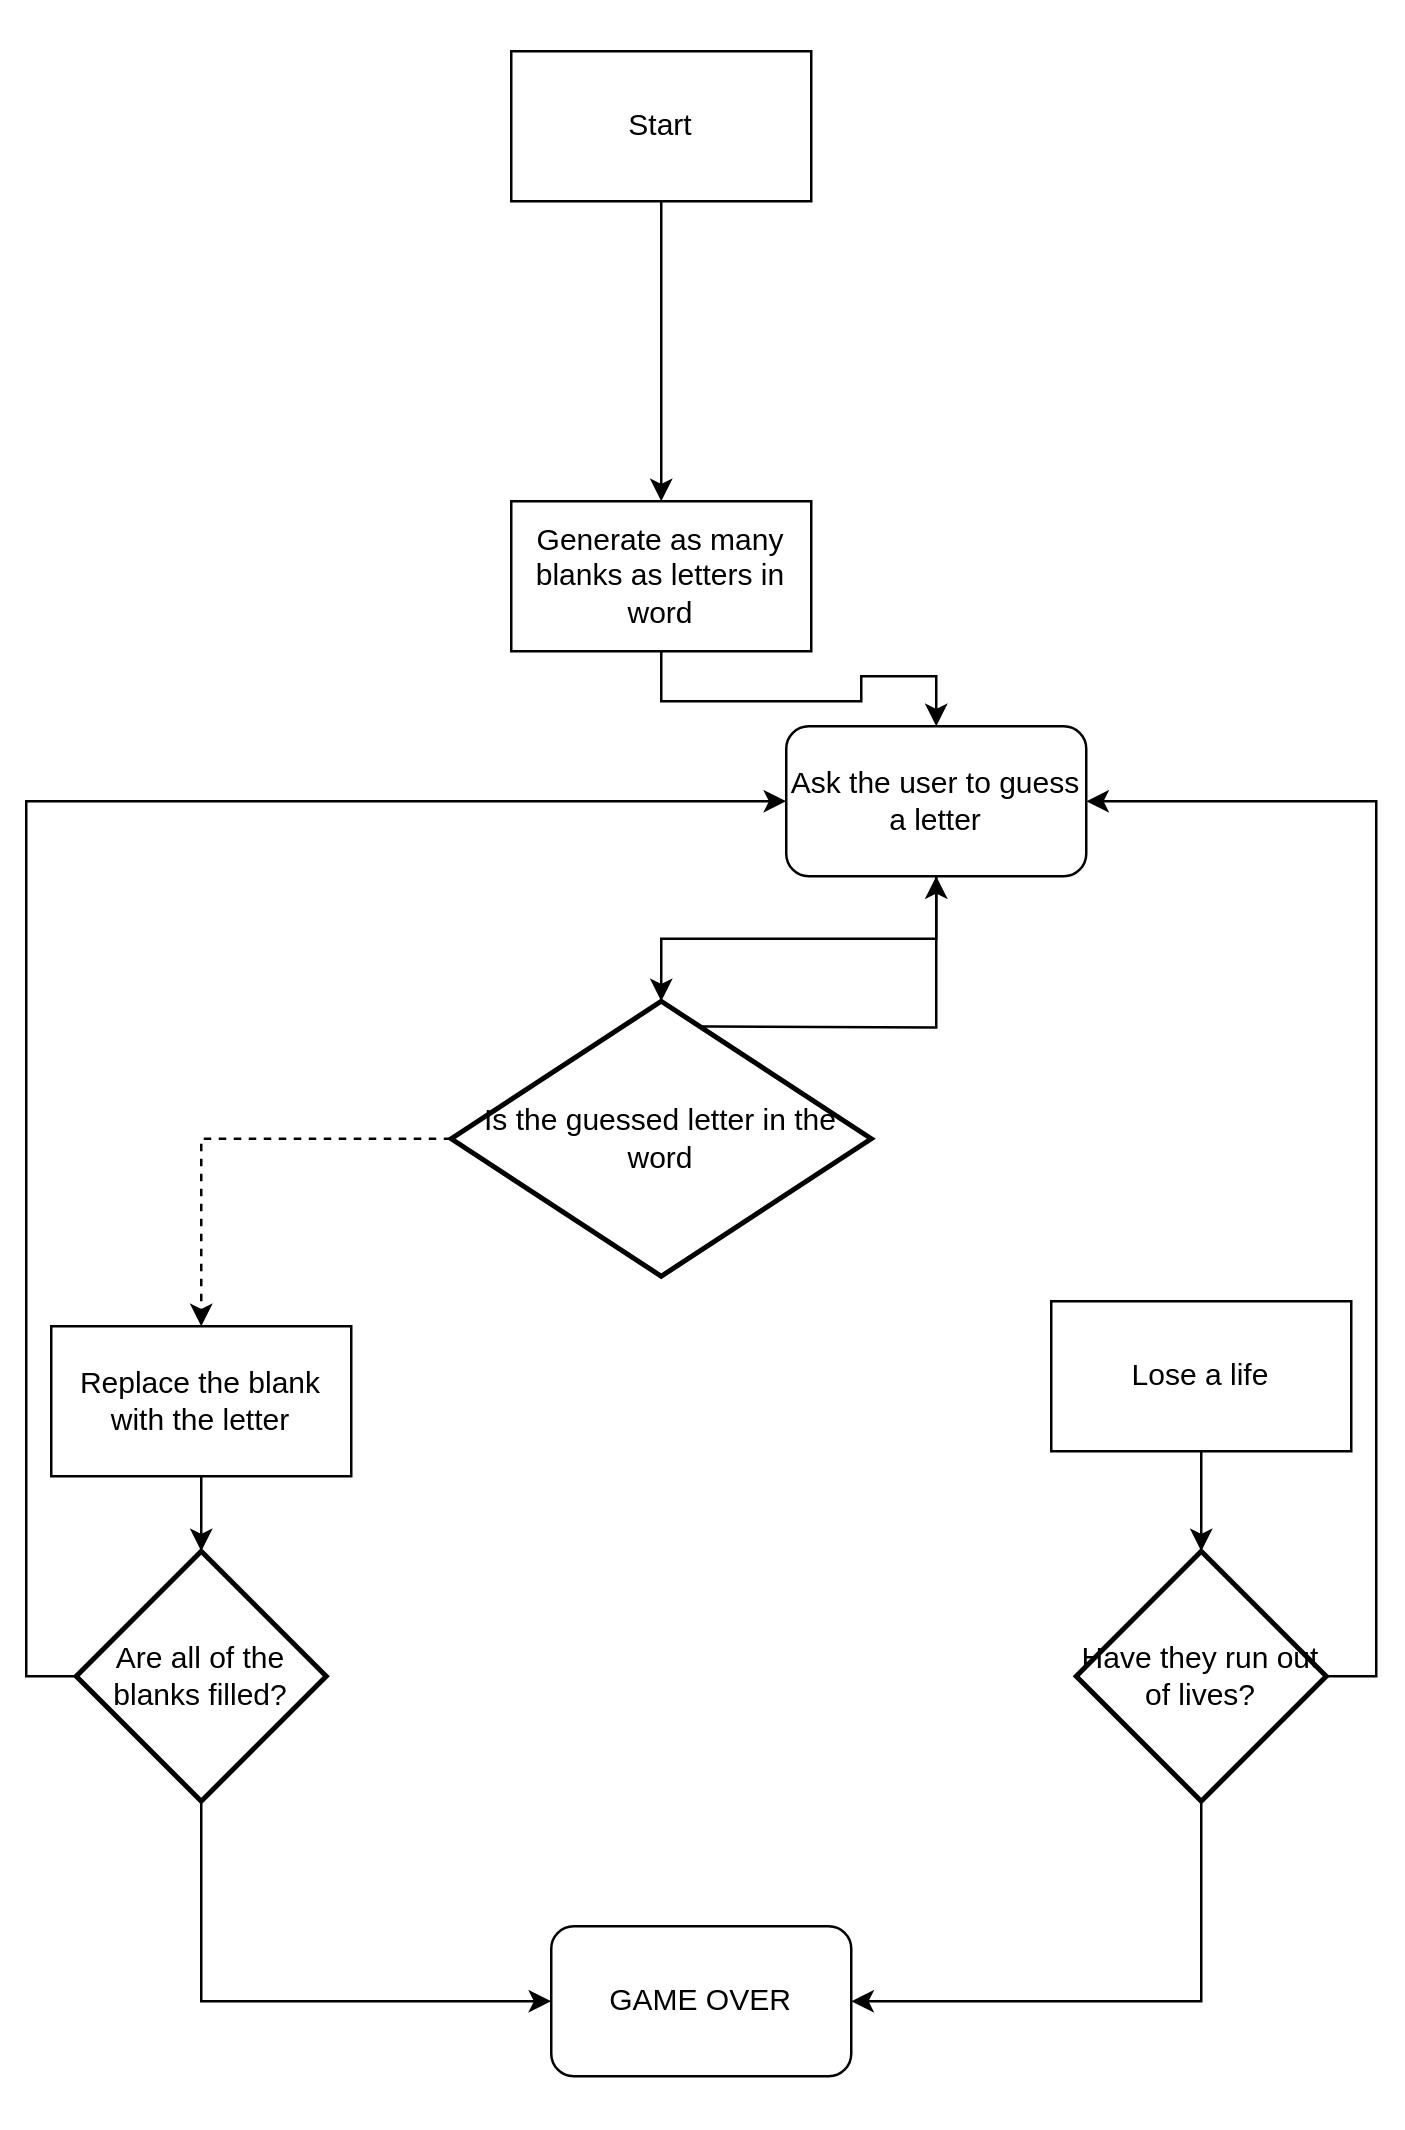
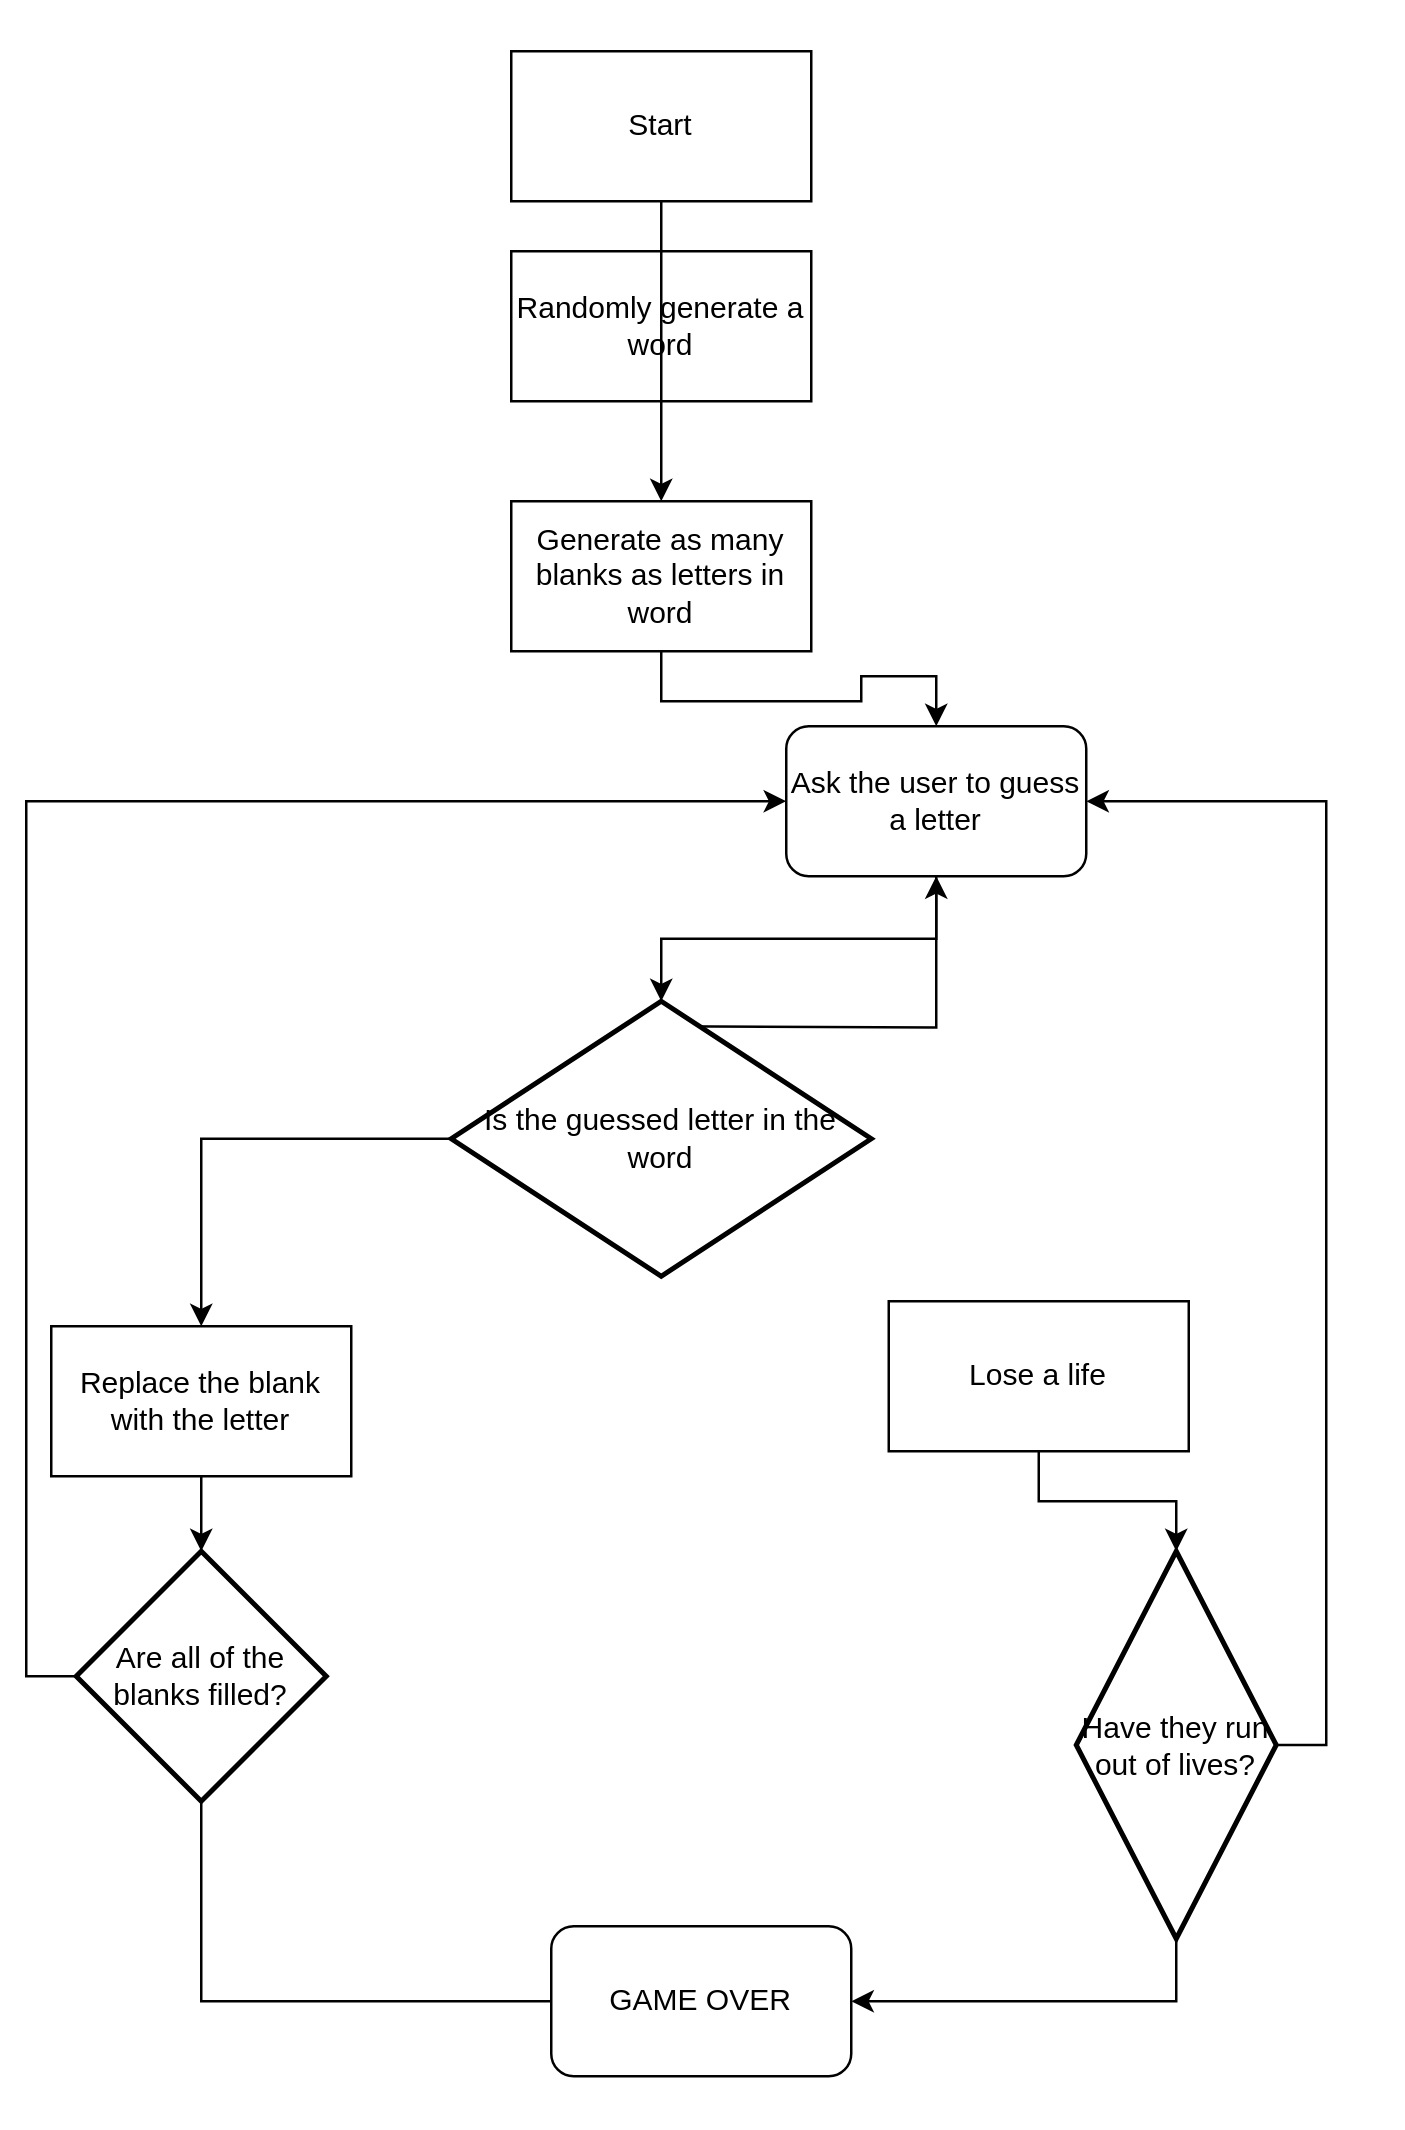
none -> (661, 326)
(239, 1139) -> (239, 1139)
(1201, 1376) -> (1039, 1376)
(1201, 1676) -> (1176, 1745)
(533, 2001) -> (540, 2001)
